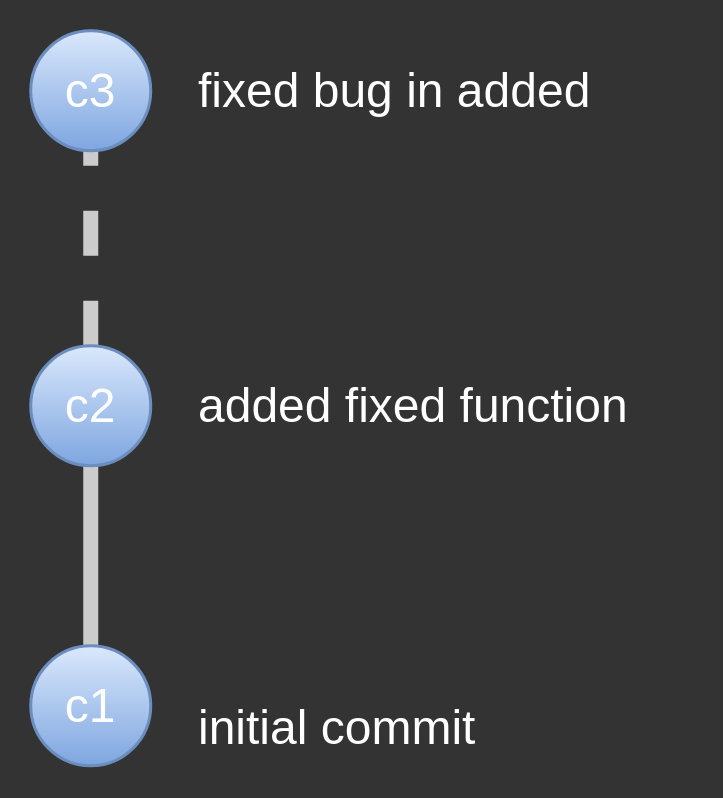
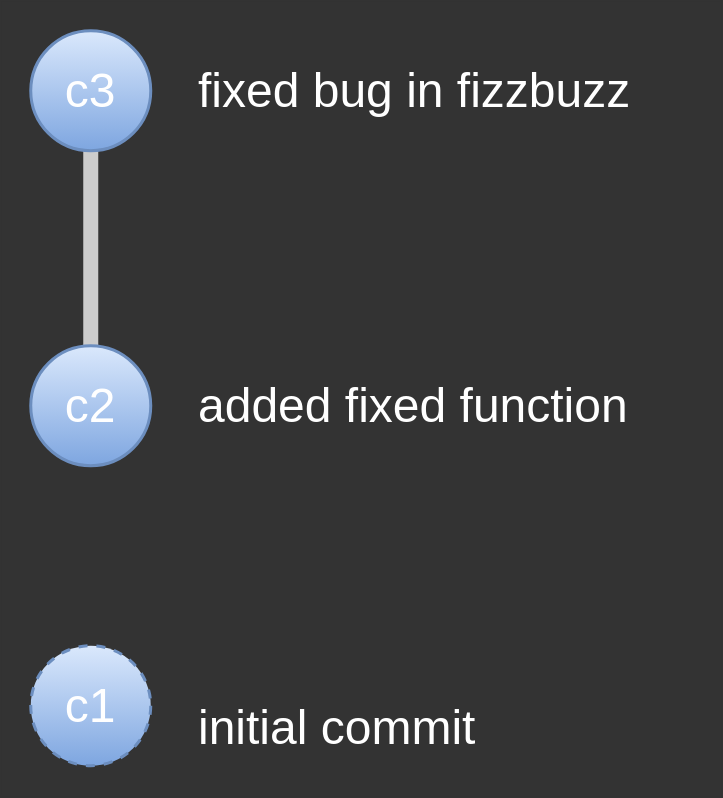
(409, 91) -> (444, 91)
(91, 278) -> (91, 278)
(91, 556) -> none
(91, 706) -> (91, 706)
